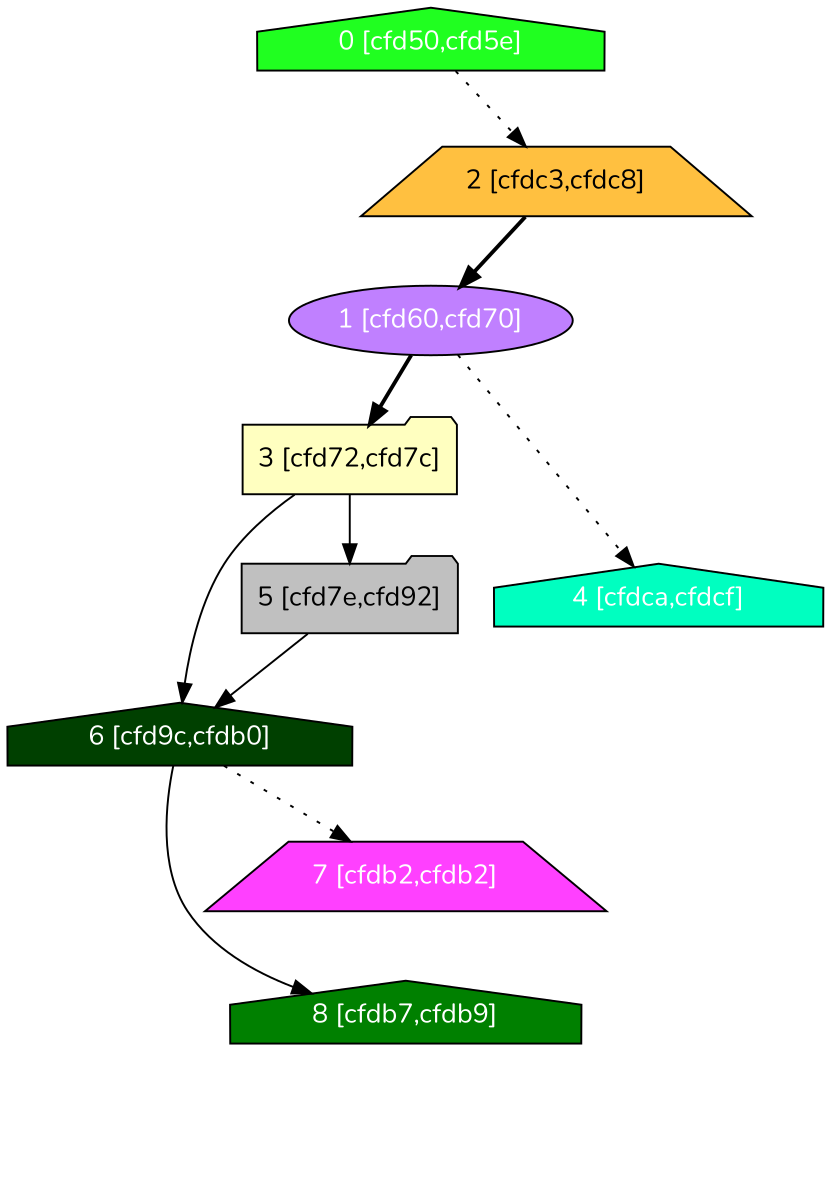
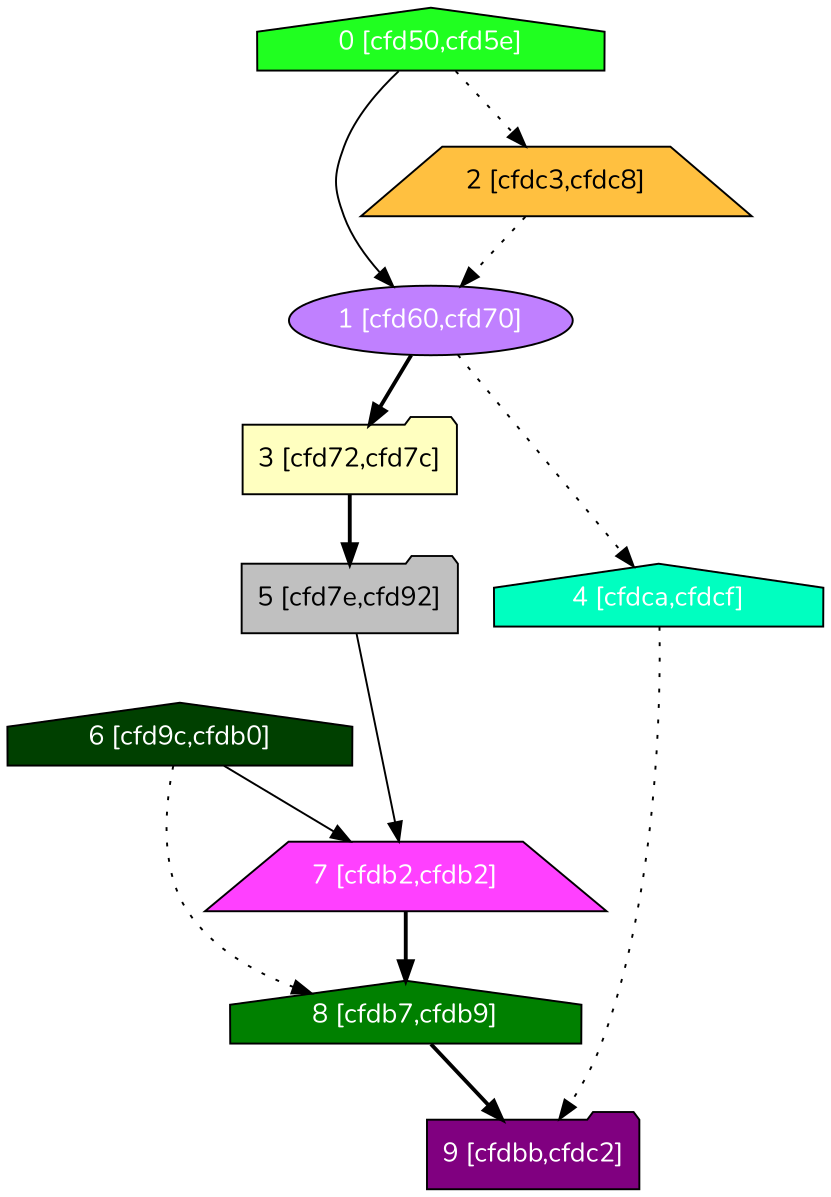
none -> (338, 168)
(500, 244) -> (500, 244)
(350, 520) -> (350, 520)
(217, 576) -> none
(269, 665) -> (376, 728)
(279, 799) -> (279, 799)
(183, 904) -> (183, 904)
none -> (406, 937)
none -> (533, 1154)
